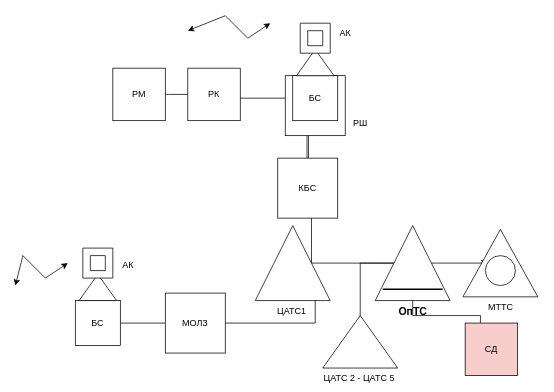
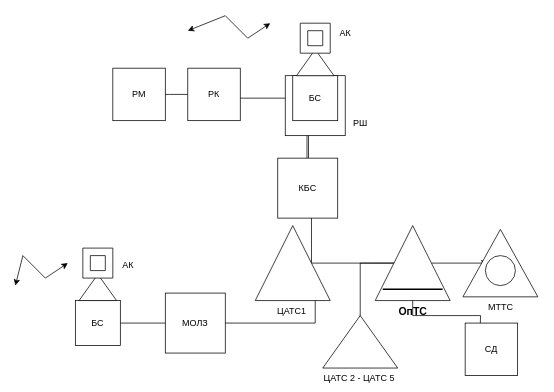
(492, 349) -> (492, 349)
